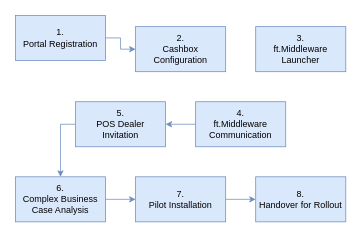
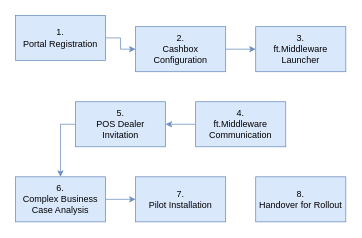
none -> (237, 49)
(237, 199) -> none
